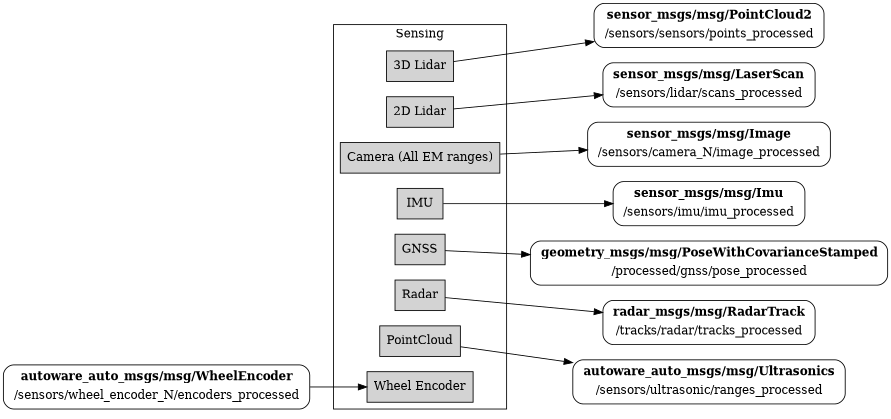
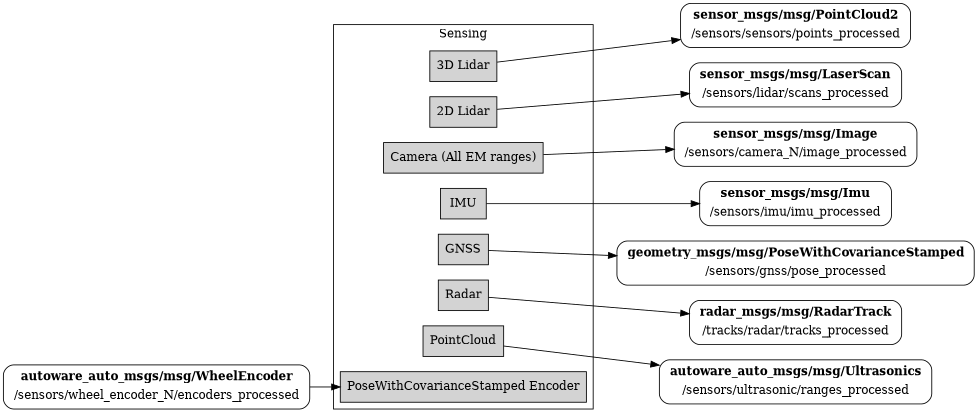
(709, 272) -> (796, 272)
(420, 387) -> (463, 387)
